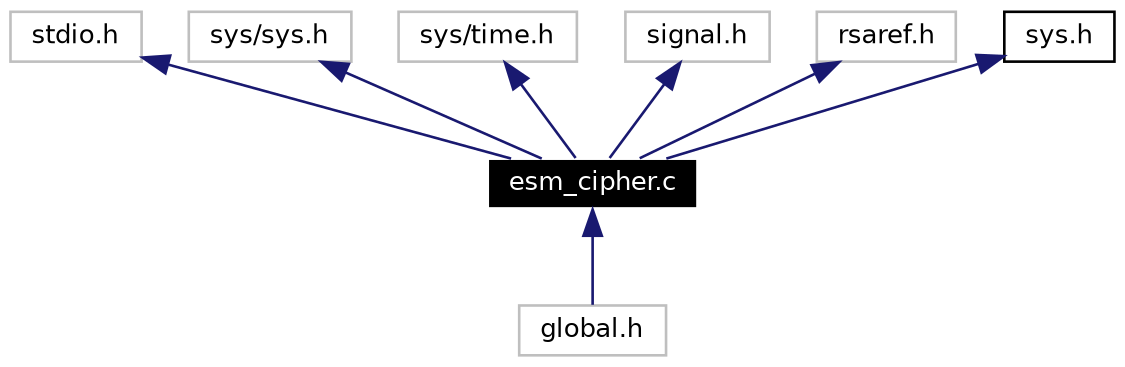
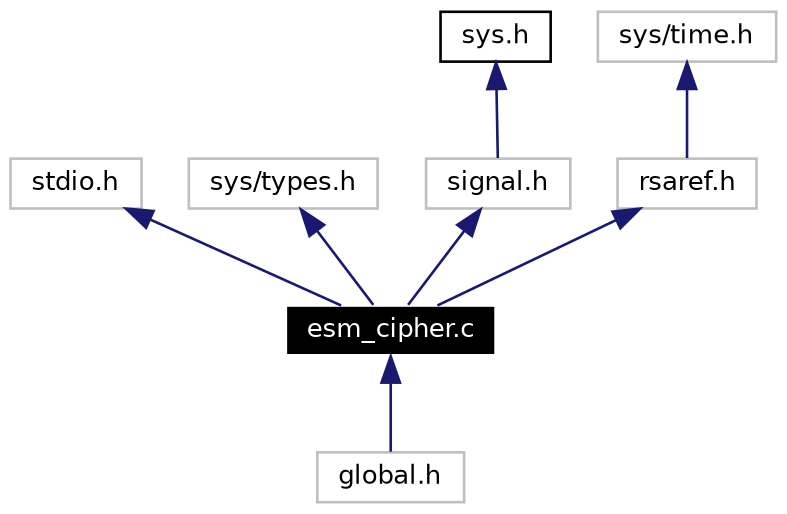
(270, 37) -> (283, 184)
(822, 111) -> (497, 124)
(548, 121) -> (687, 124)
